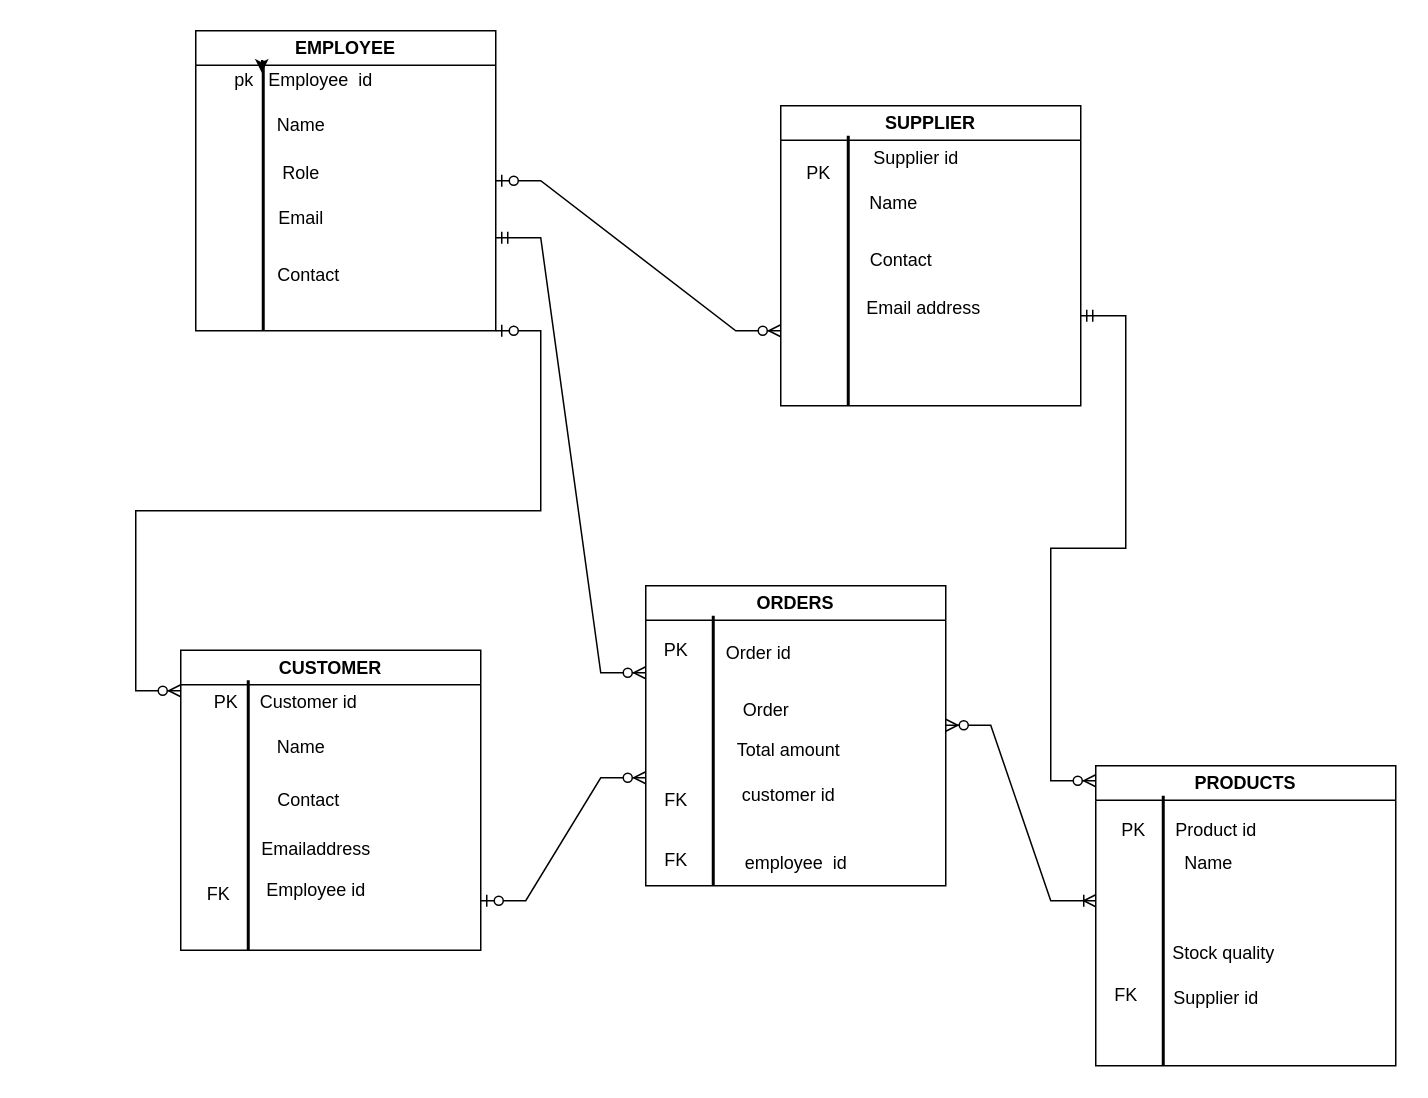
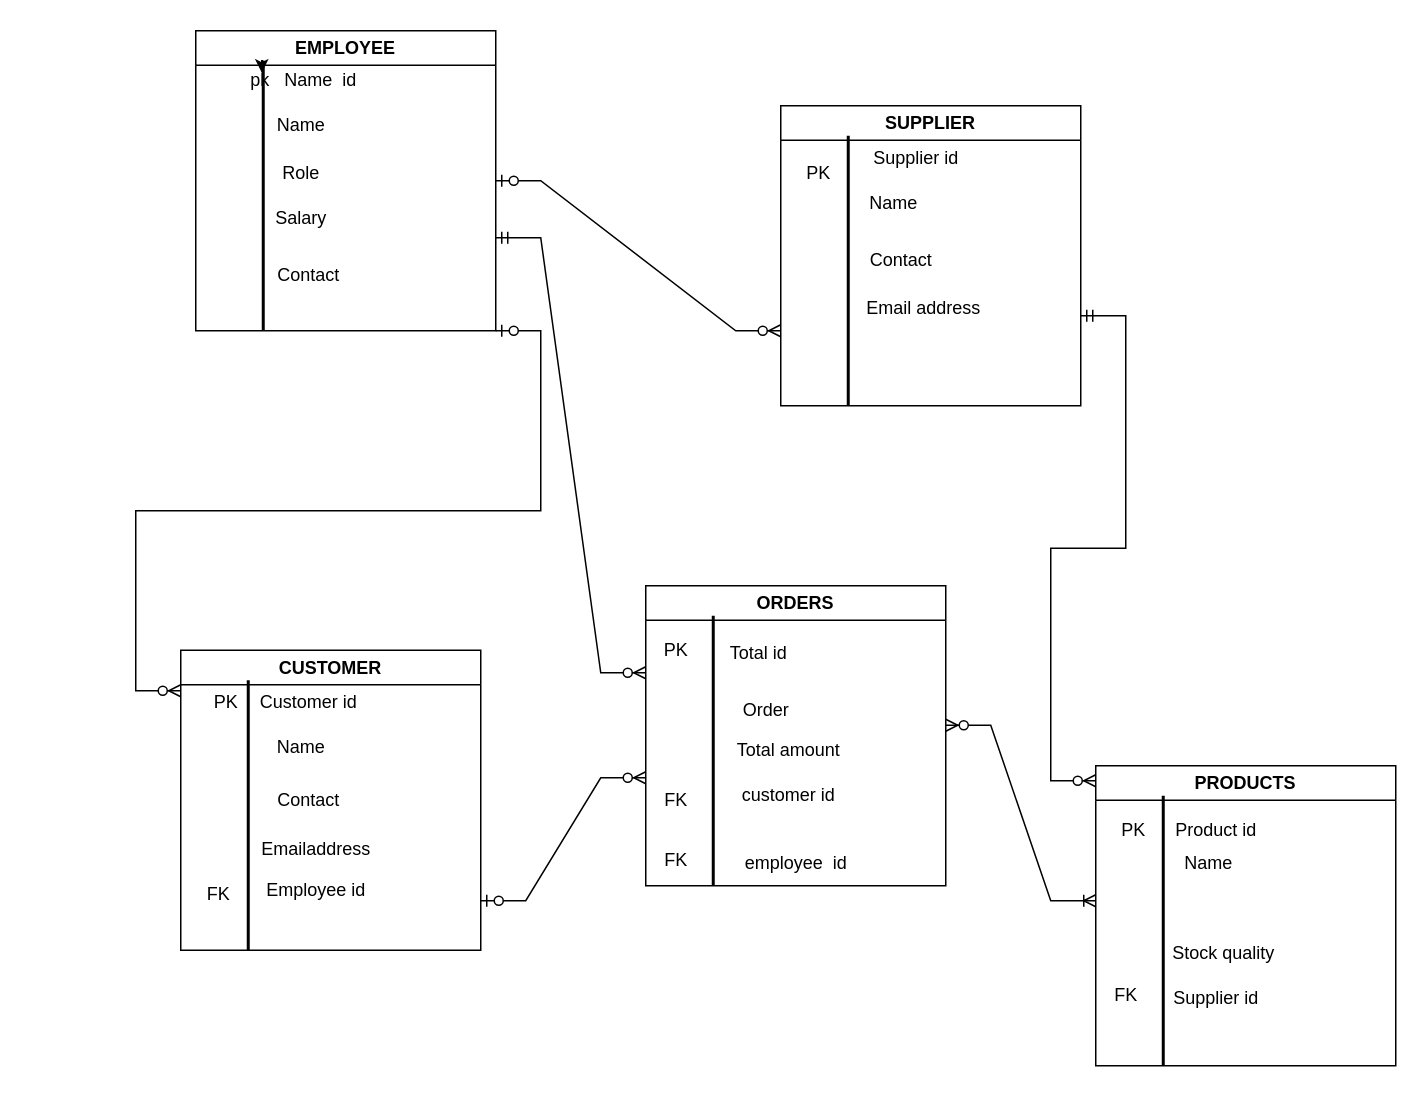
(302, 80) -> (302, 80)
(302, 218) -> (302, 218)
(759, 653) -> (759, 653)
